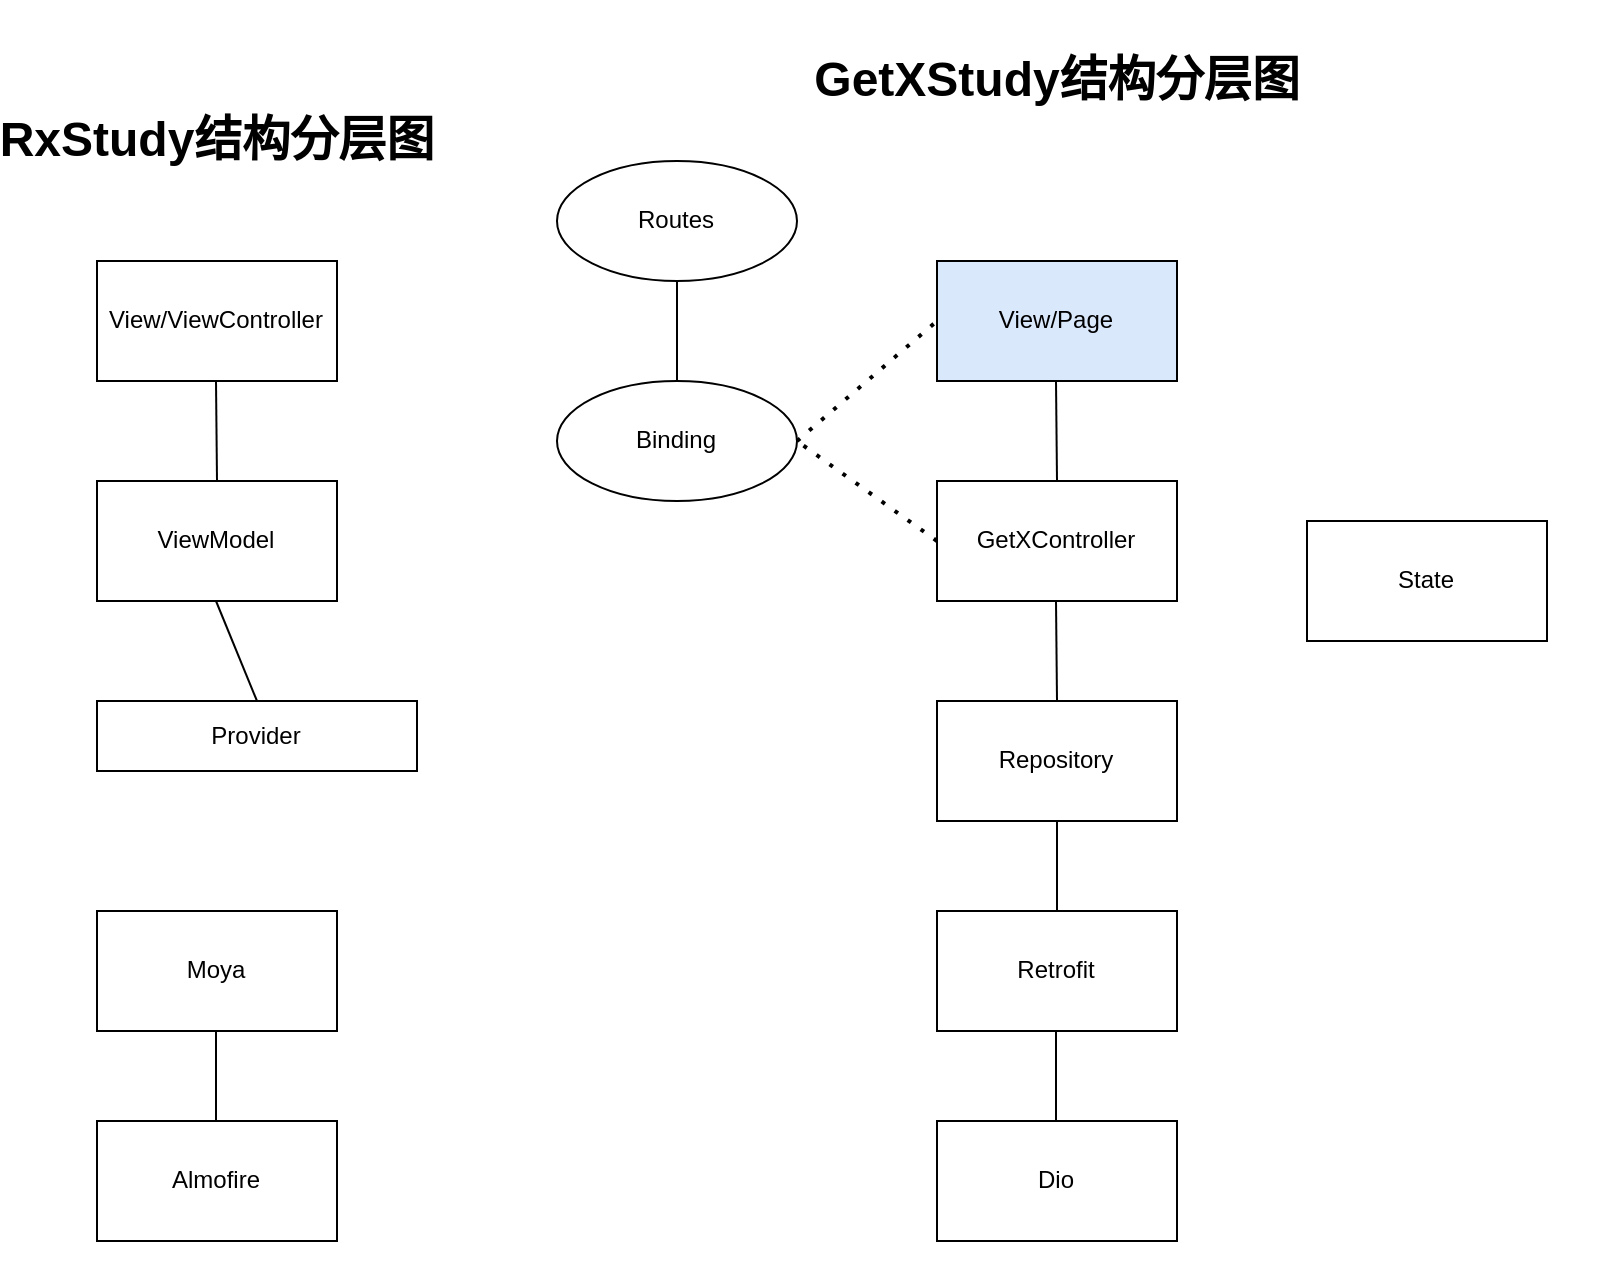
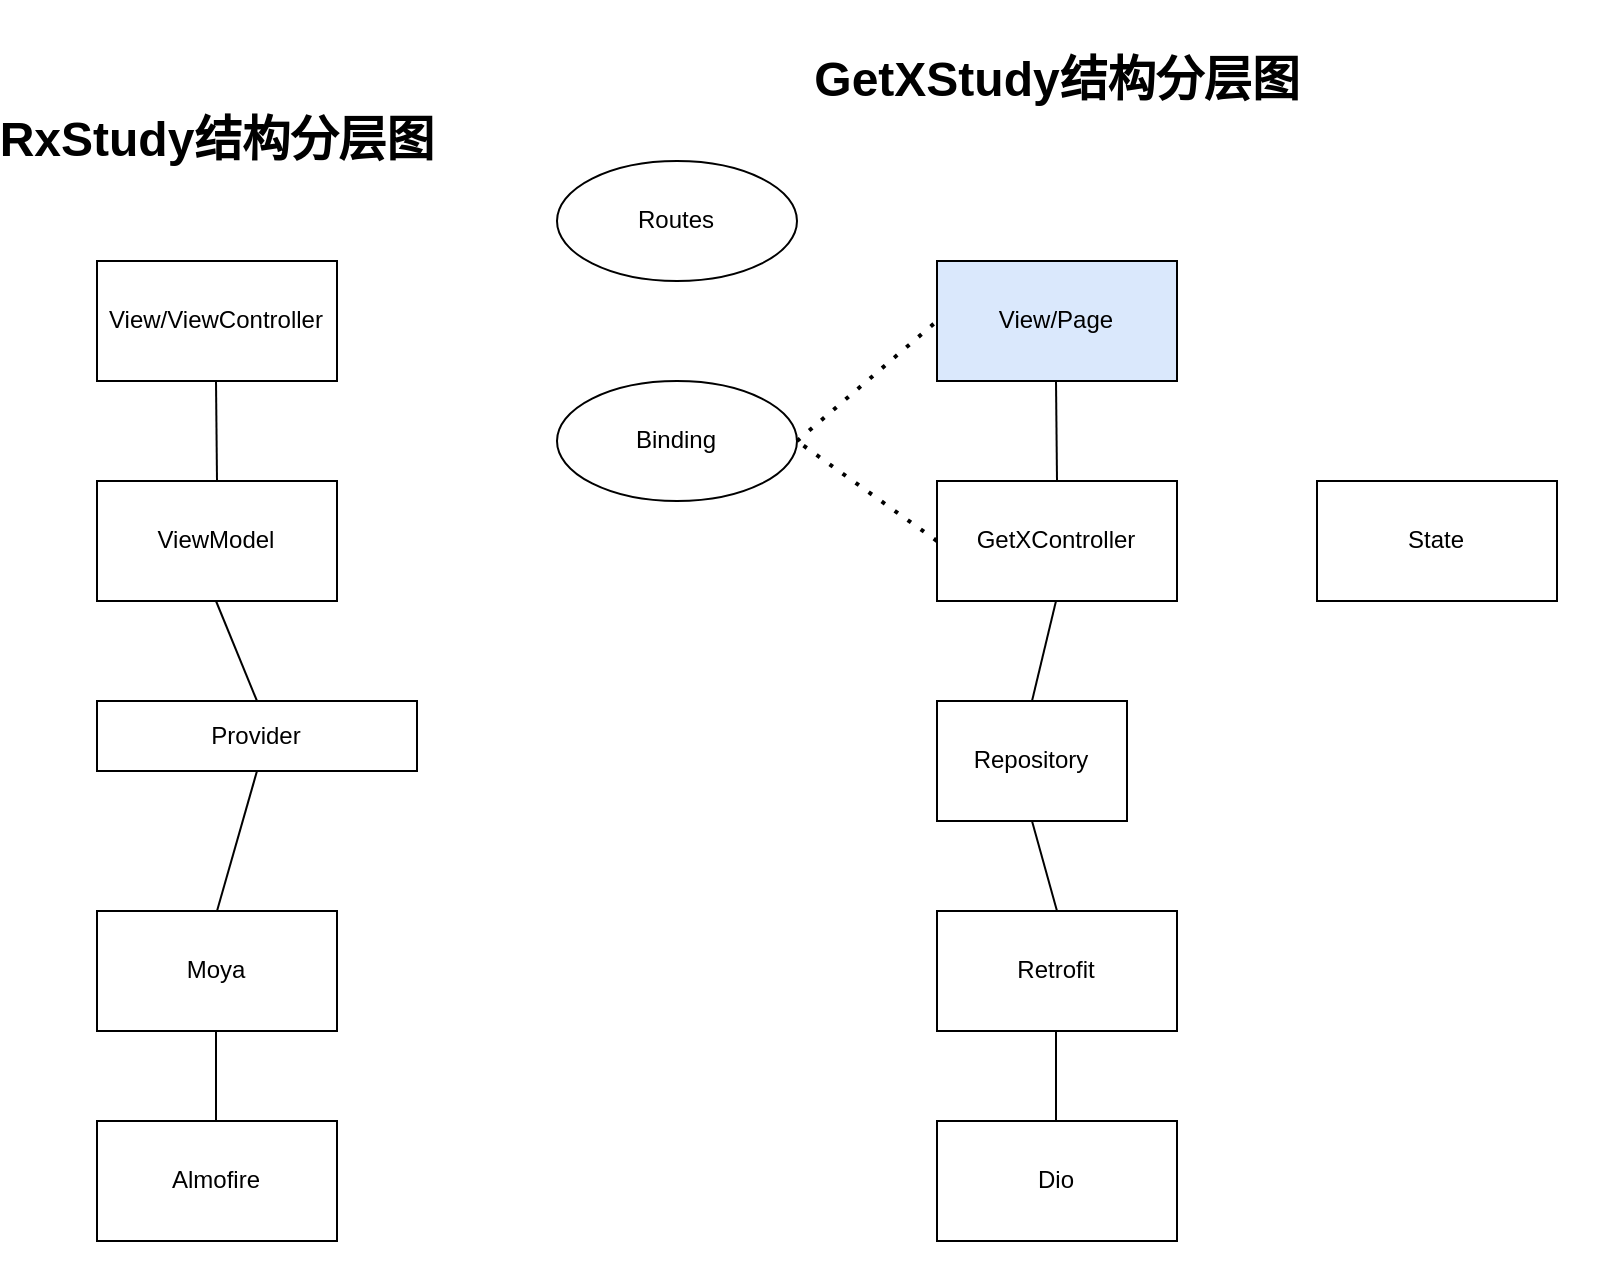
(677, 331) -> none
(1427, 581) -> (1437, 541)
(1057, 761) -> (1032, 761)
none -> (237, 841)
